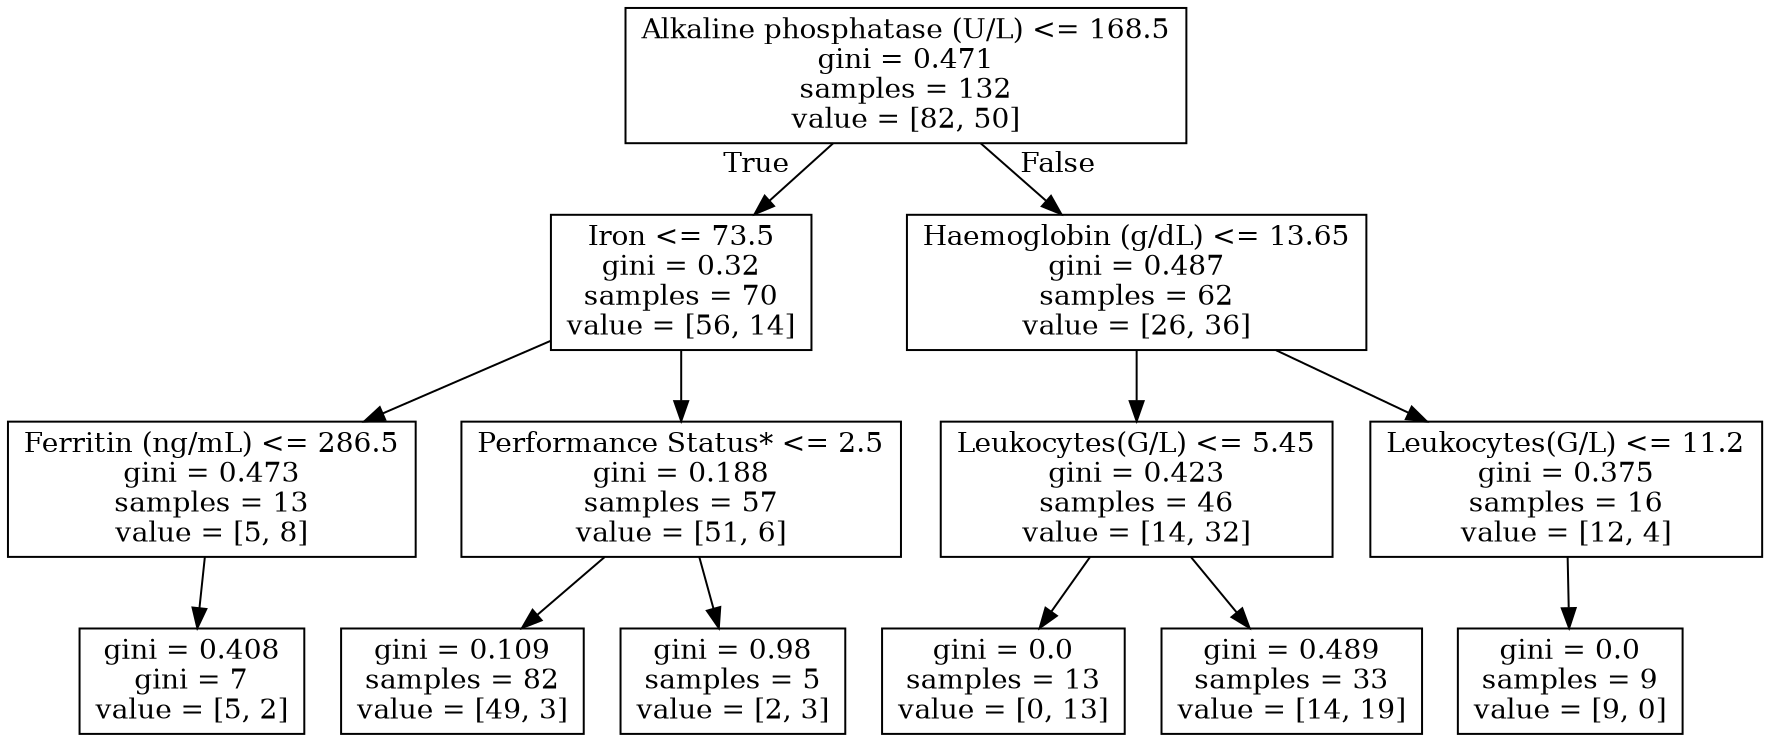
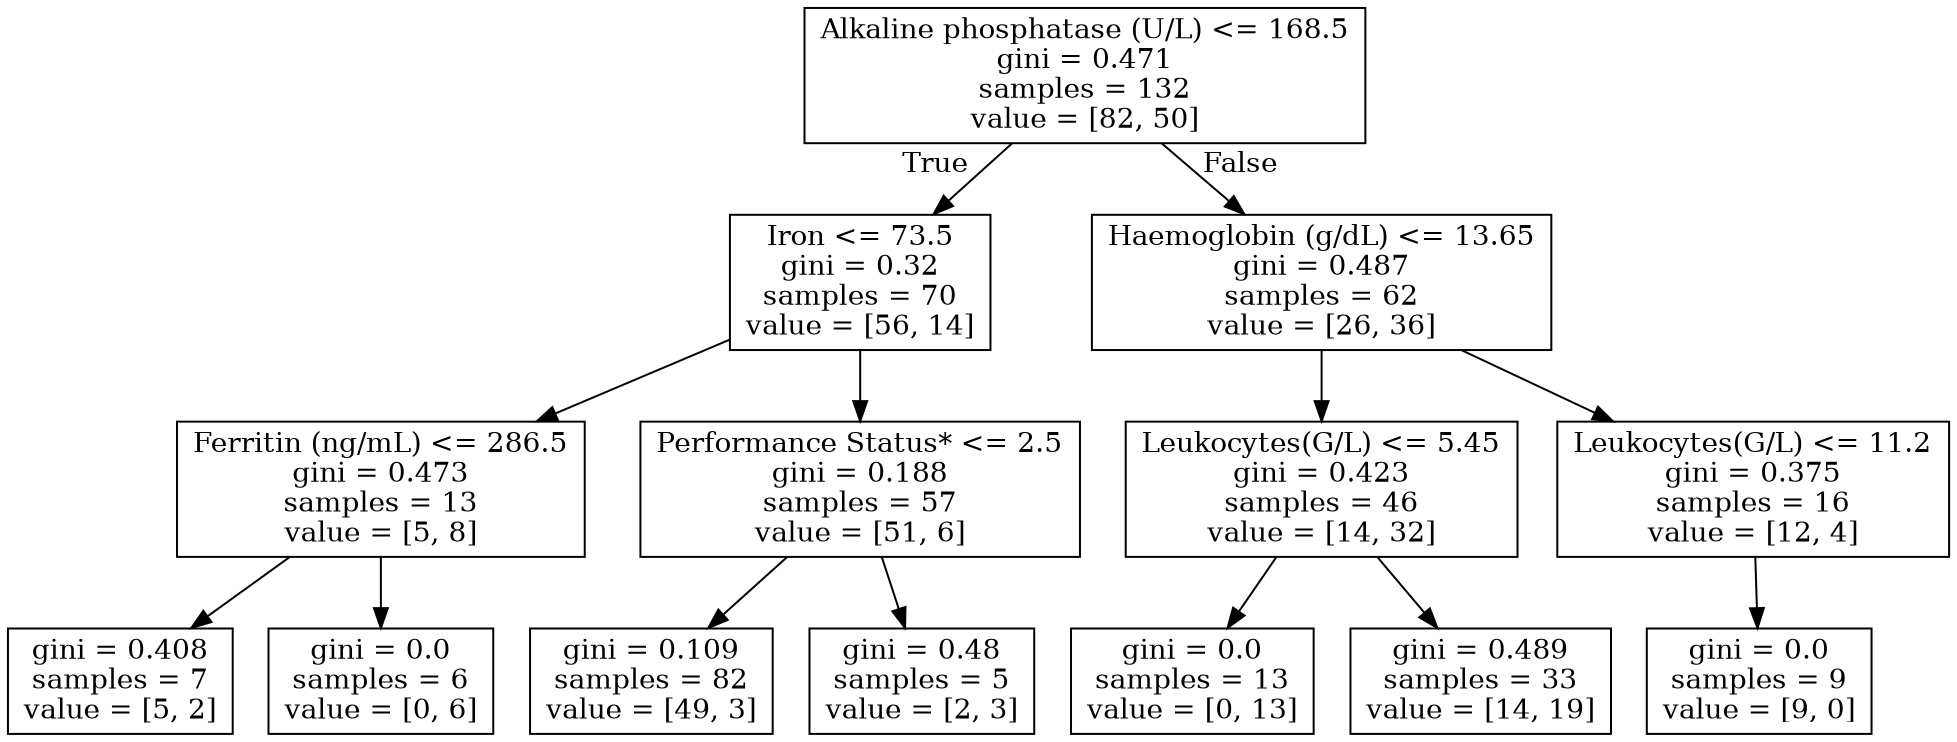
(192, 681) -> (120, 681)
none -> (381, 681)
(733, 681) -> (922, 681)
